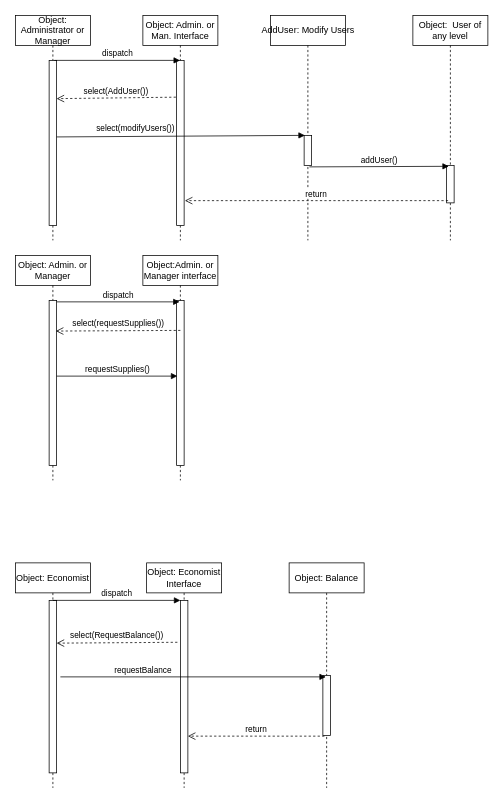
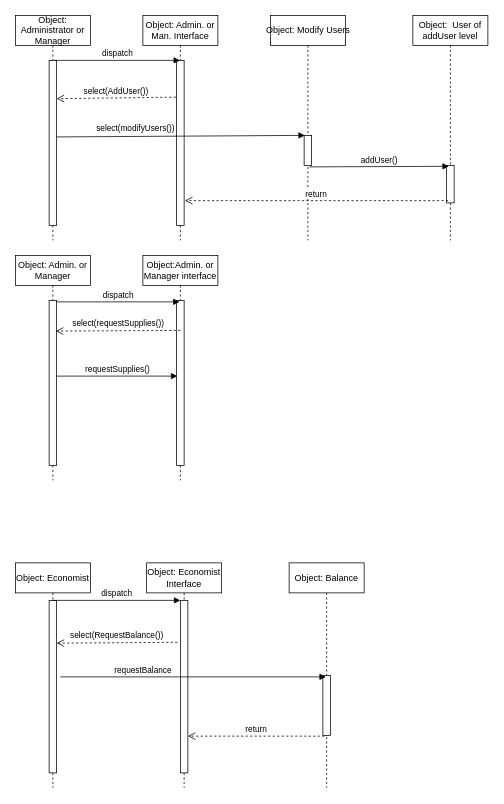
(308, 30) -> (308, 30)
(450, 30) -> (450, 30)
